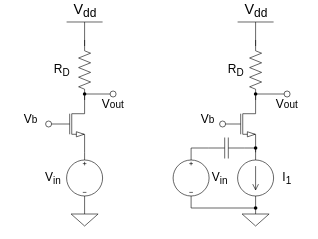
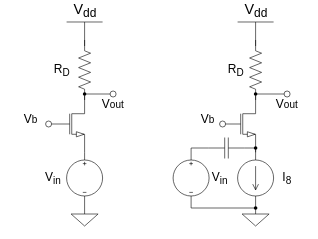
(287, 178) -> (287, 178)
